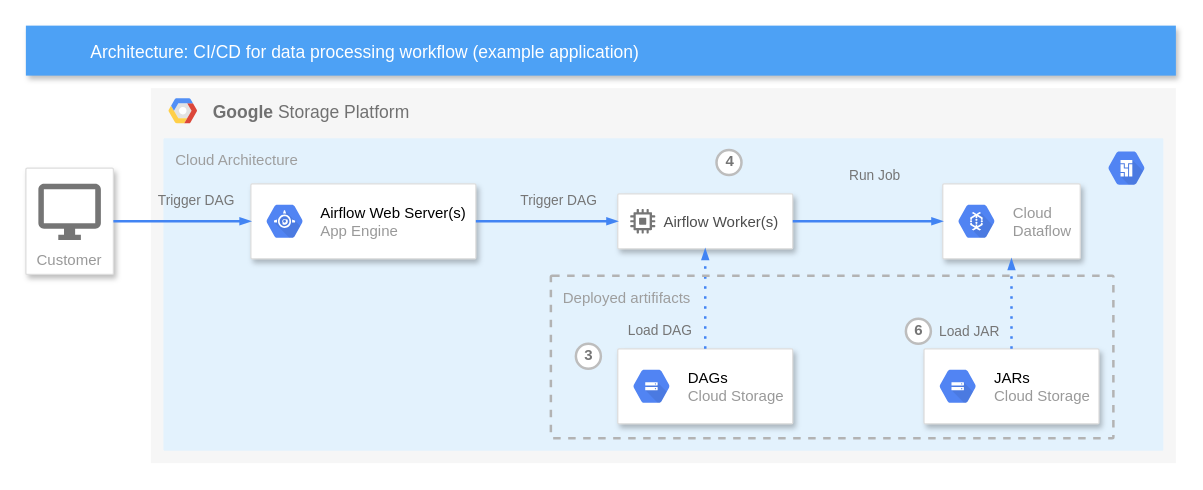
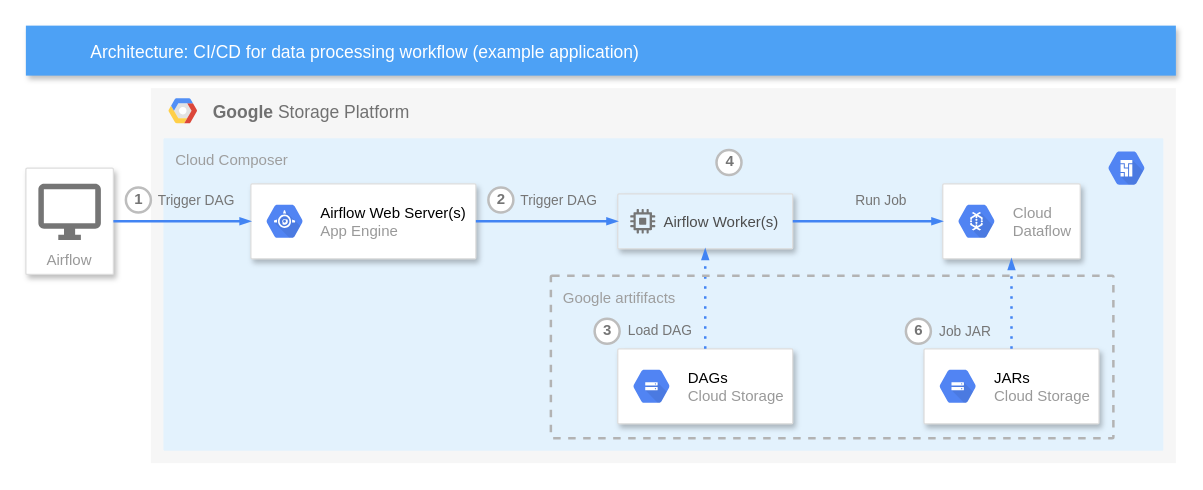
(245, 161) -> (231, 161)
(887, 175) -> (893, 200)
none -> (138, 200)
none -> (501, 200)
(705, 221) -> (705, 221)
(69, 259) -> (69, 259)
(639, 298) -> (631, 298)
(968, 332) -> (965, 332)
(588, 356) -> (607, 331)
